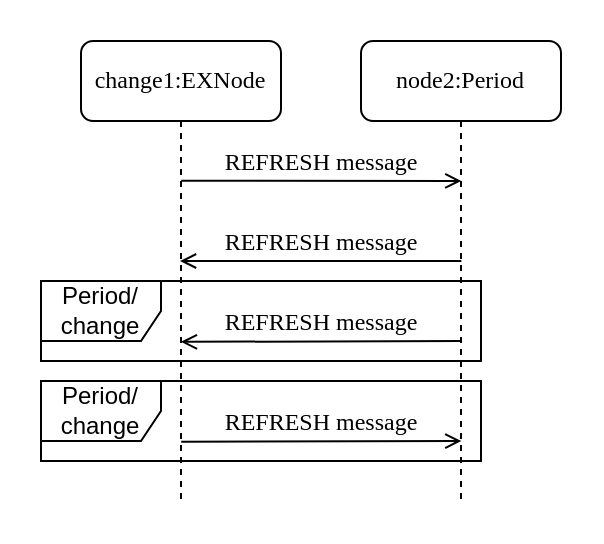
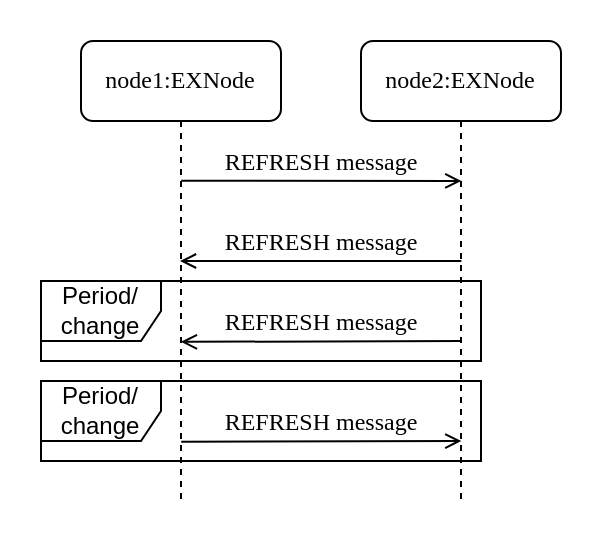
(181, 81) -> (181, 81)
(461, 81) -> (461, 81)
